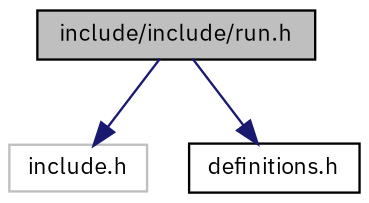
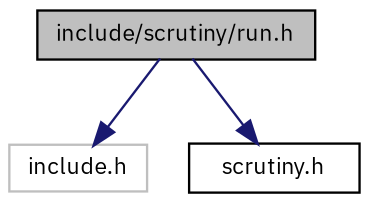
(176, 35) -> (176, 35)
(274, 168) -> (274, 168)
